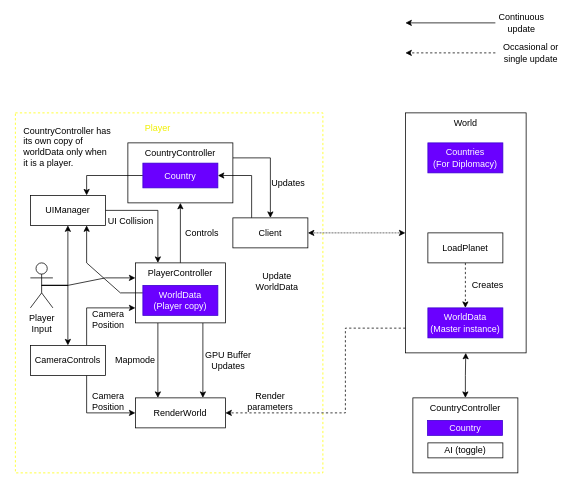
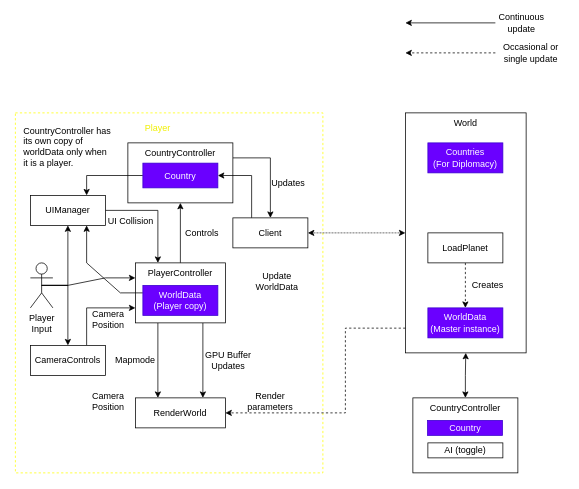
(87, 395) -> none
